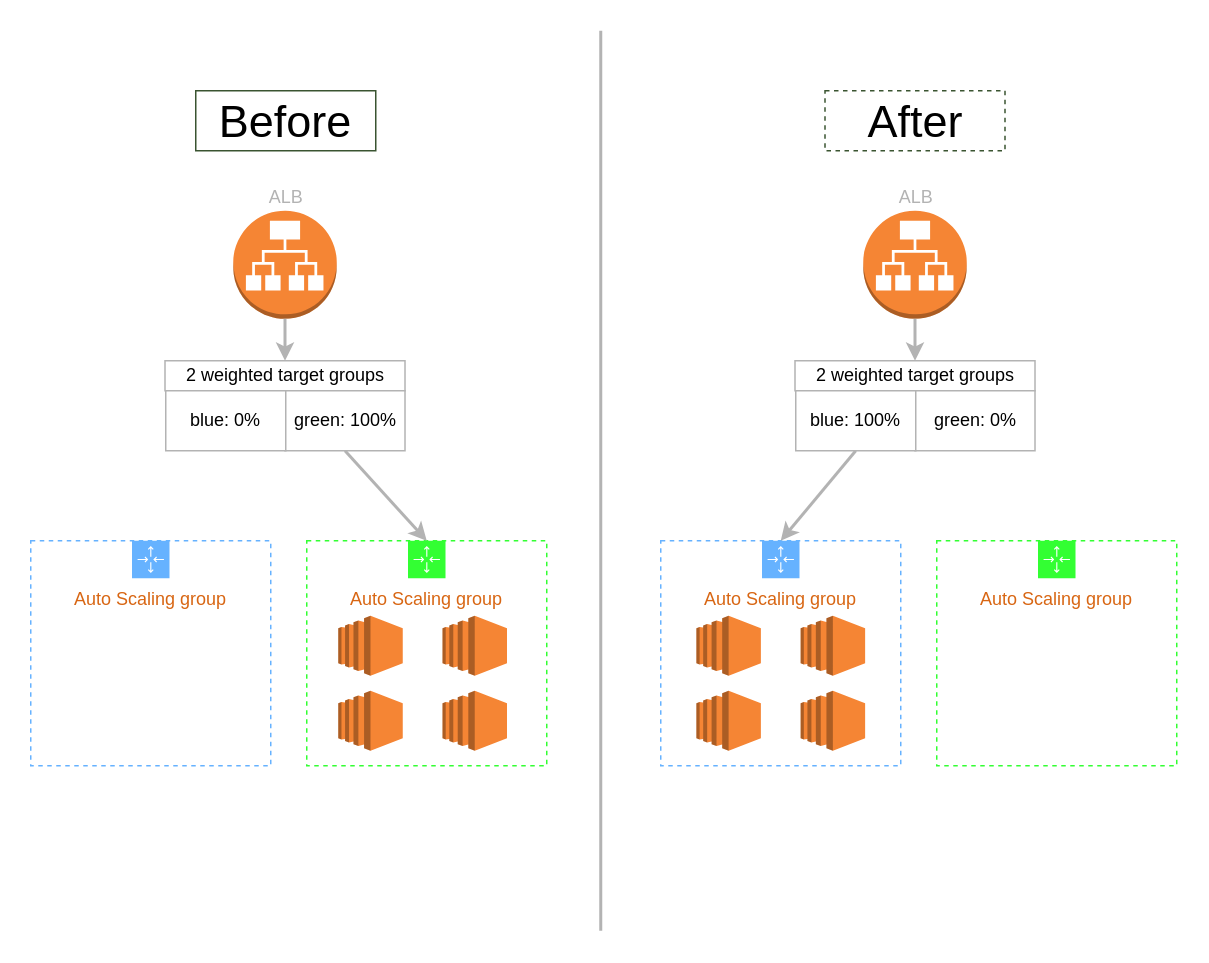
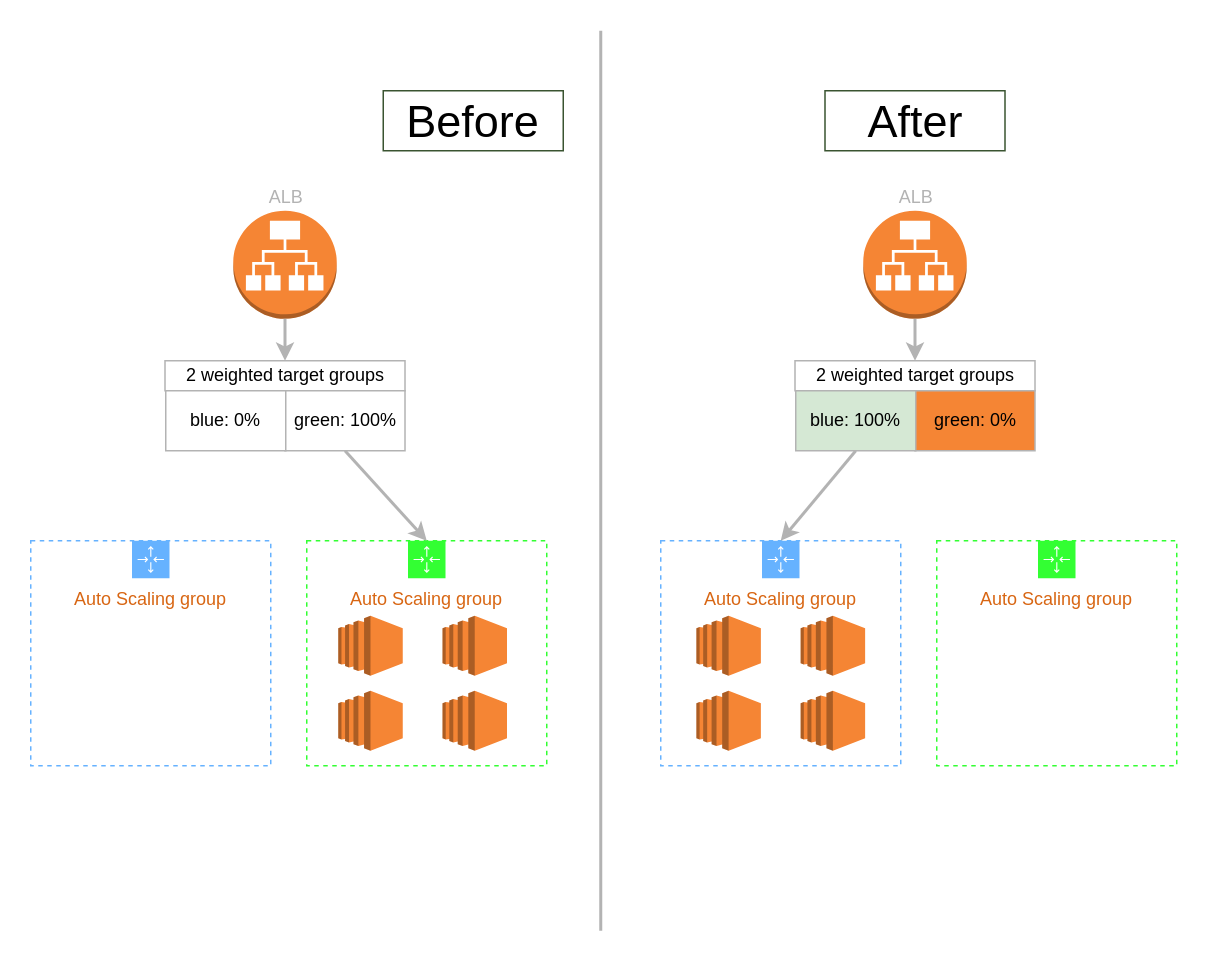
(286, 121) -> (473, 121)
(915, 121) -> (915, 121)
(856, 421) -> (856, 421)
(975, 421) -> (975, 421)
